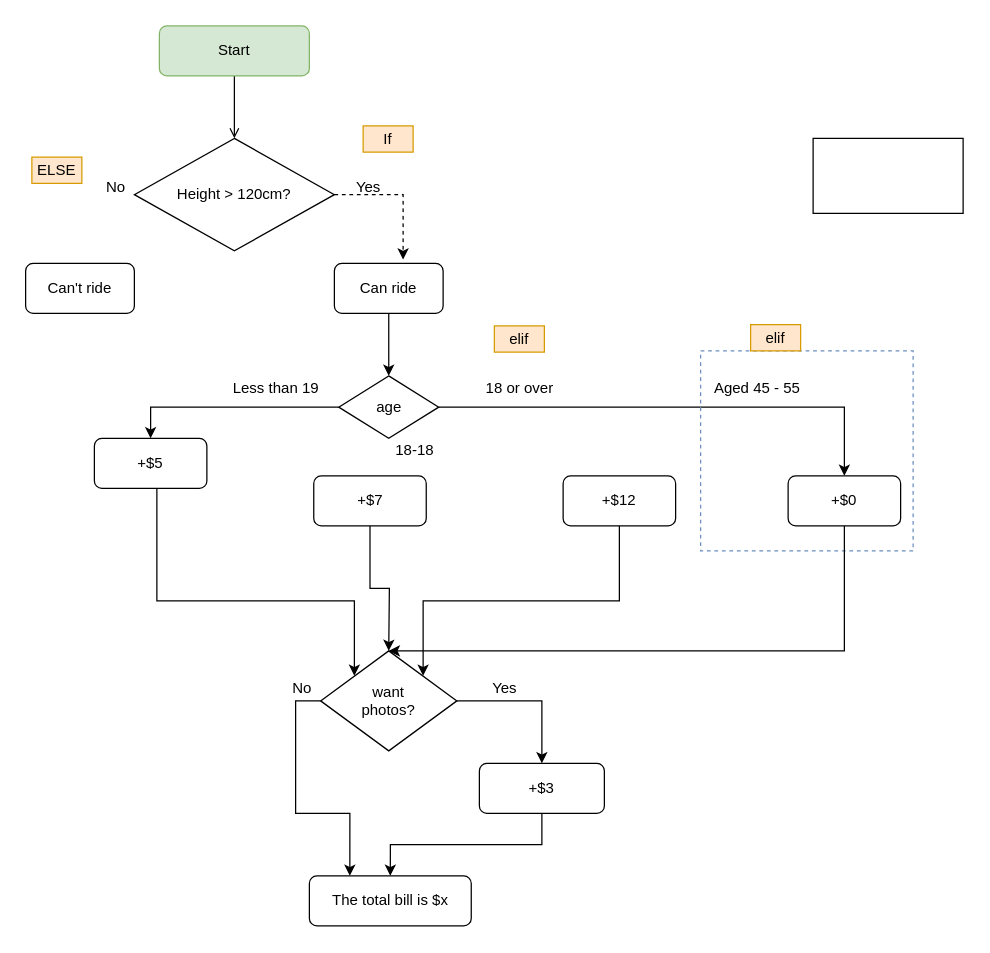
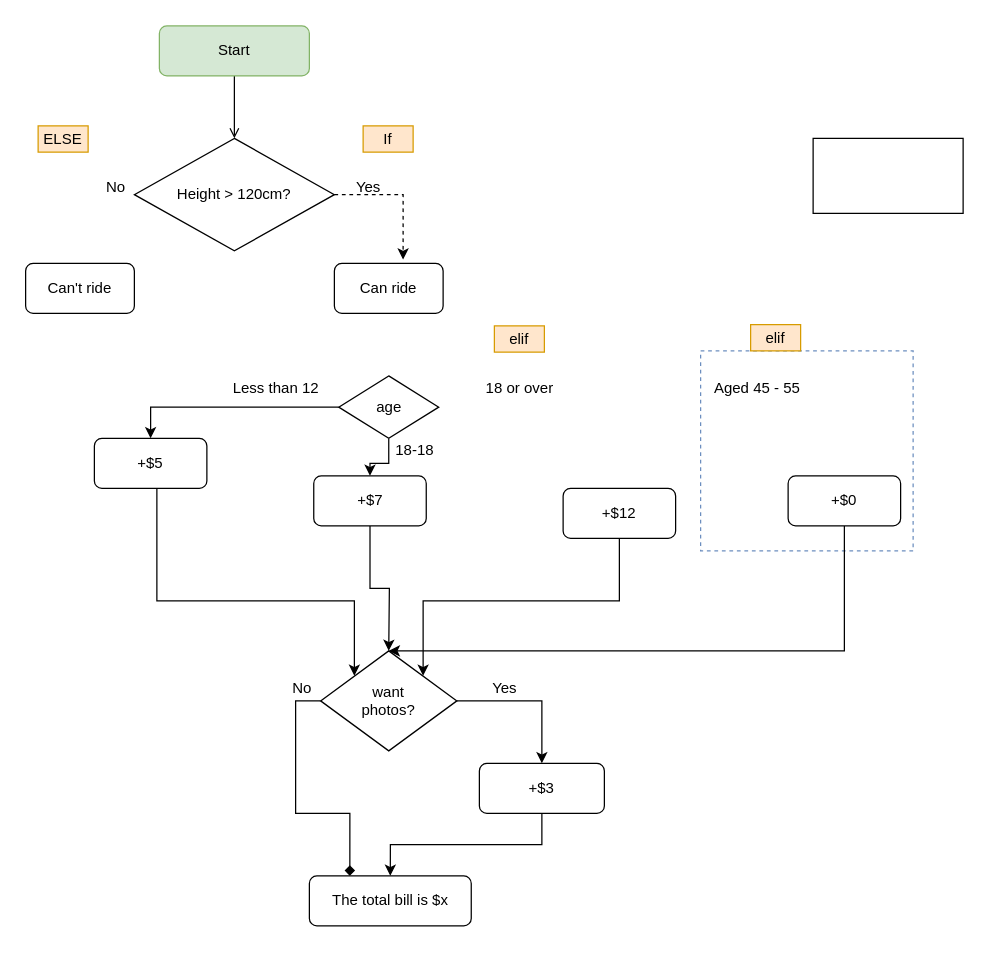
(57, 170) -> (63, 139)
(389, 340) -> none
(276, 388) -> (276, 388)
(671, 407) -> none
none -> (389, 461)
(619, 501) -> (619, 513)
(350, 866) -> (350, 865)
